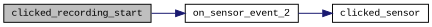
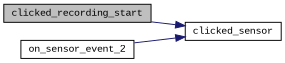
(164, 13) -> (163, 23)
